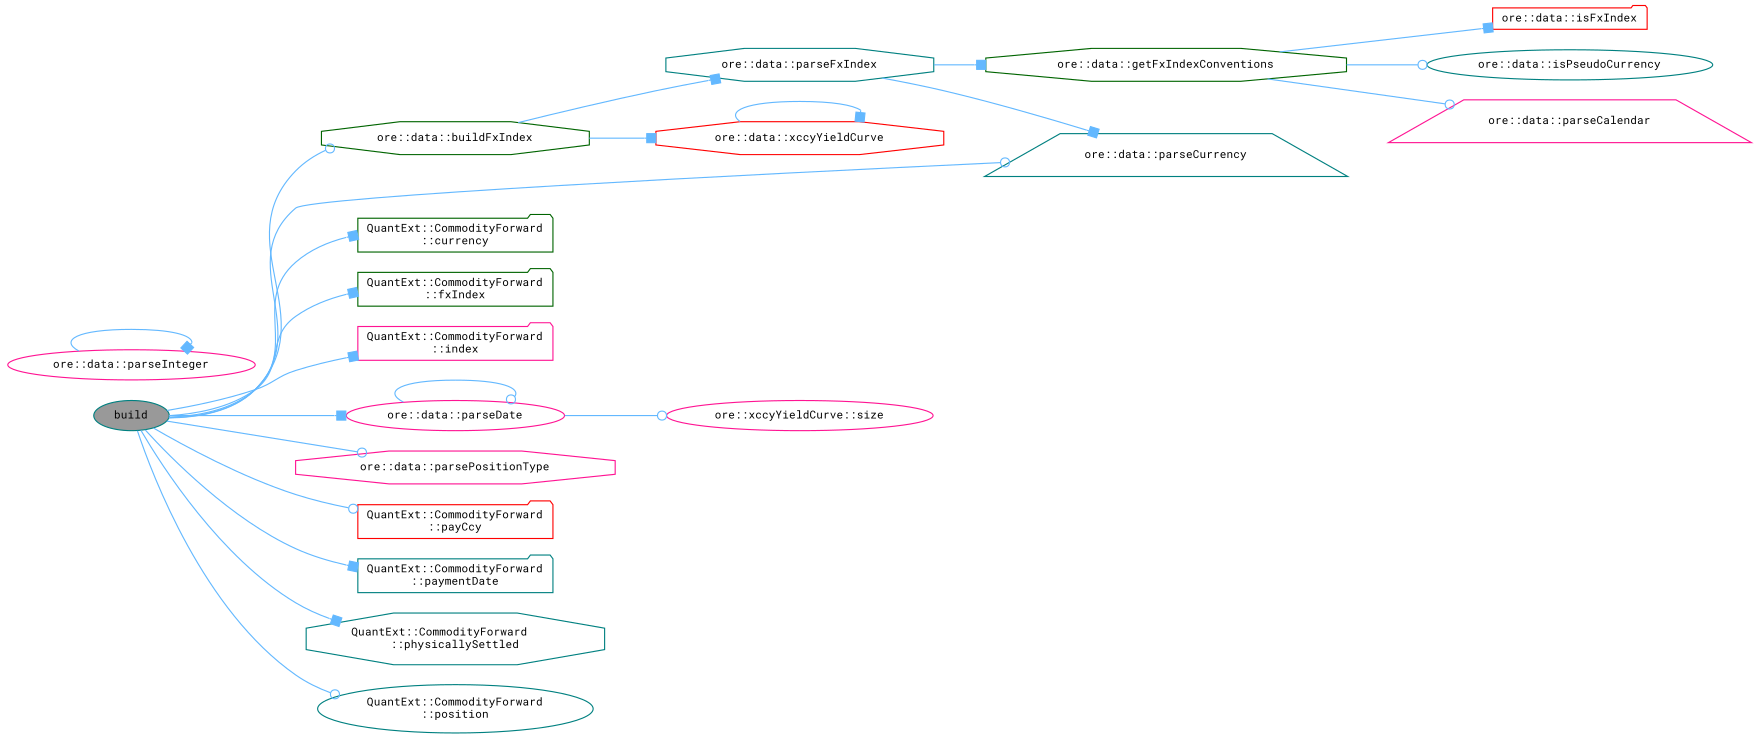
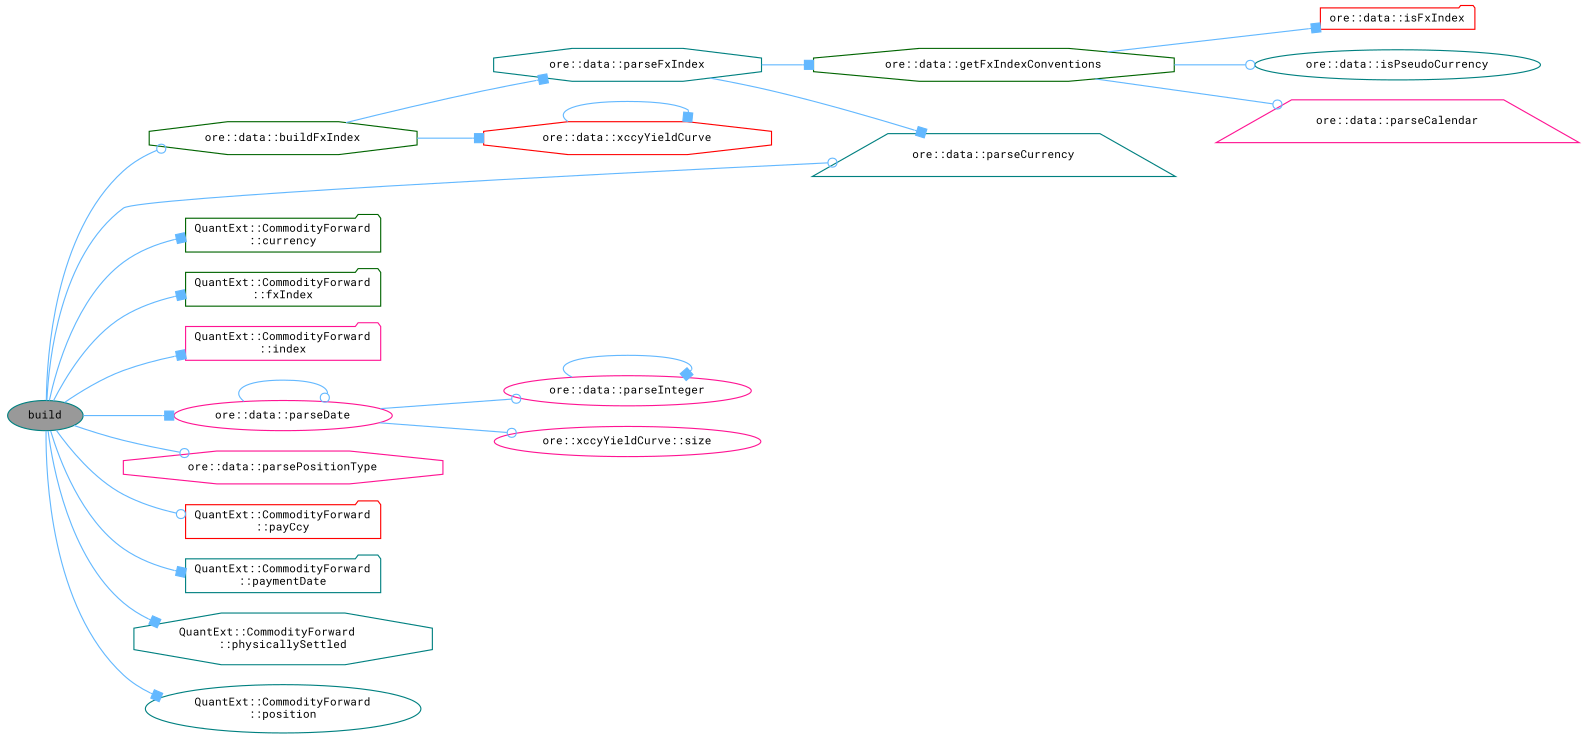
none -> (446, 404)
(209, 581) -> (66, 577)
